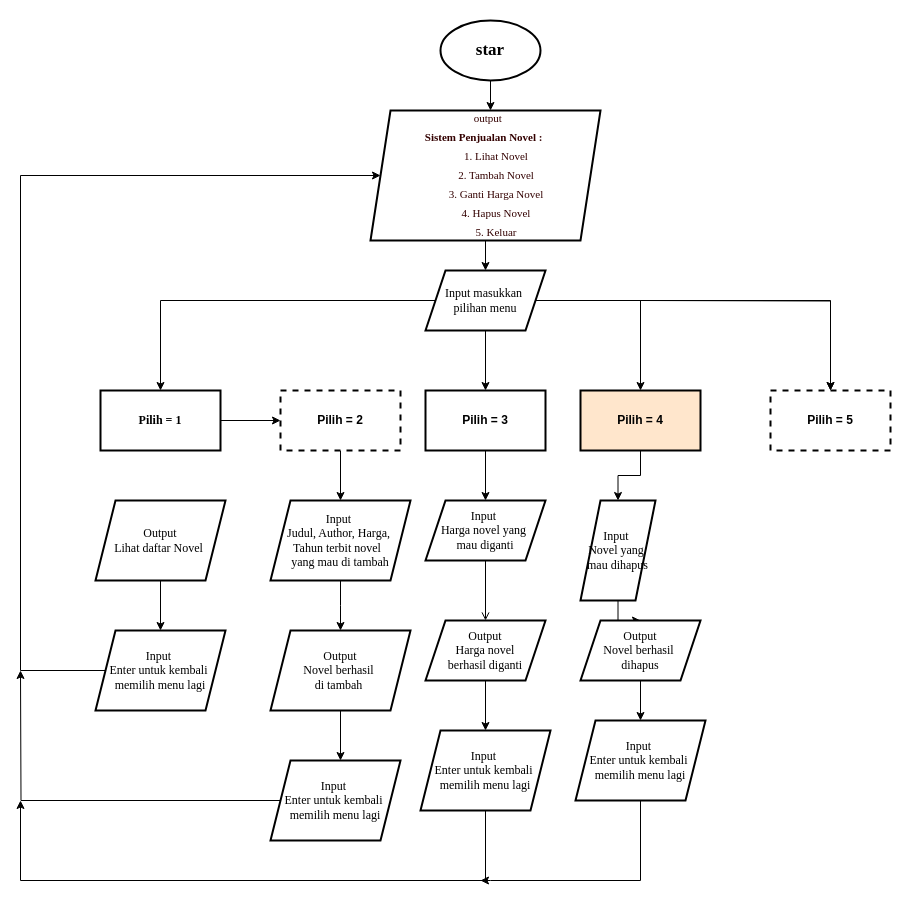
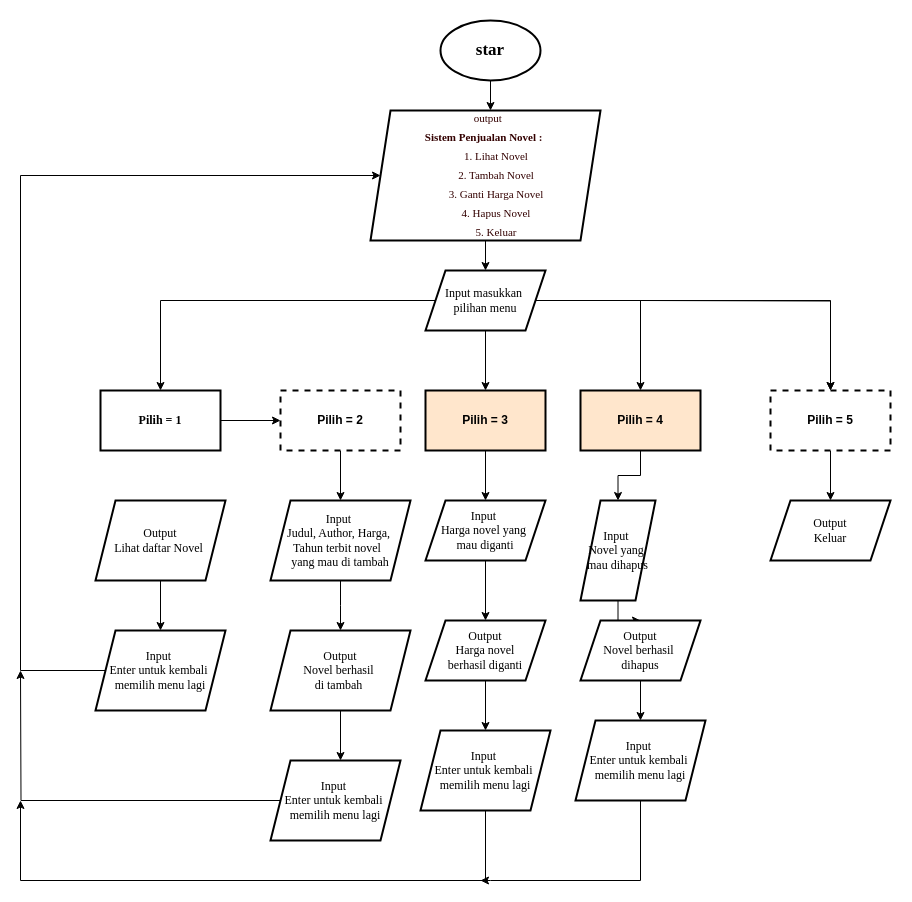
(486, 421) -> (486, 421)
none -> (831, 472)
none -> (831, 531)
(486, 613) -> (486, 612)
